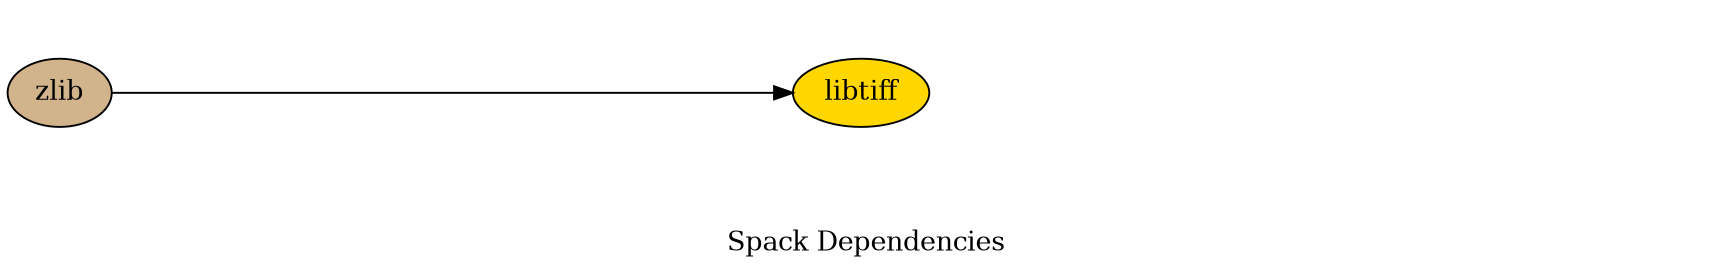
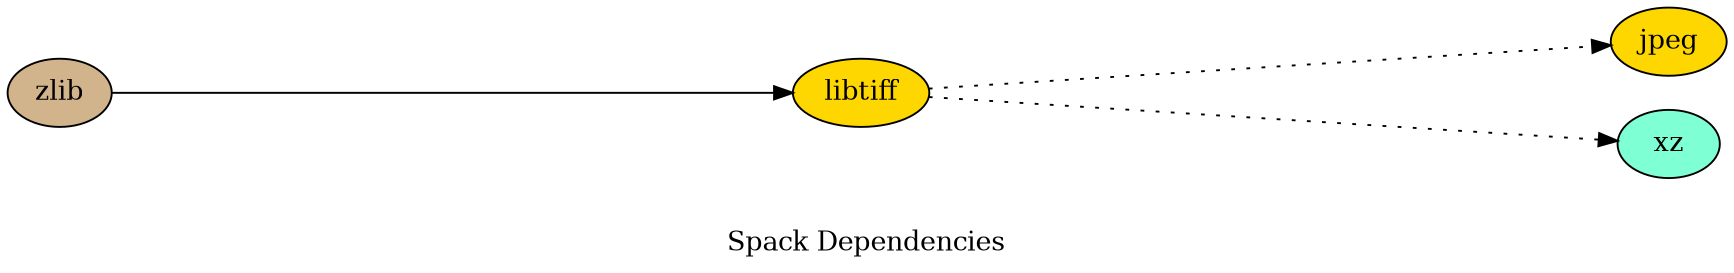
none -> (1669, 42)
none -> (1669, 144)
